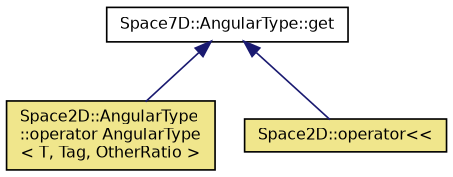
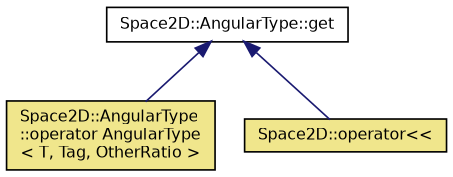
(227, 25) -> (227, 25)
